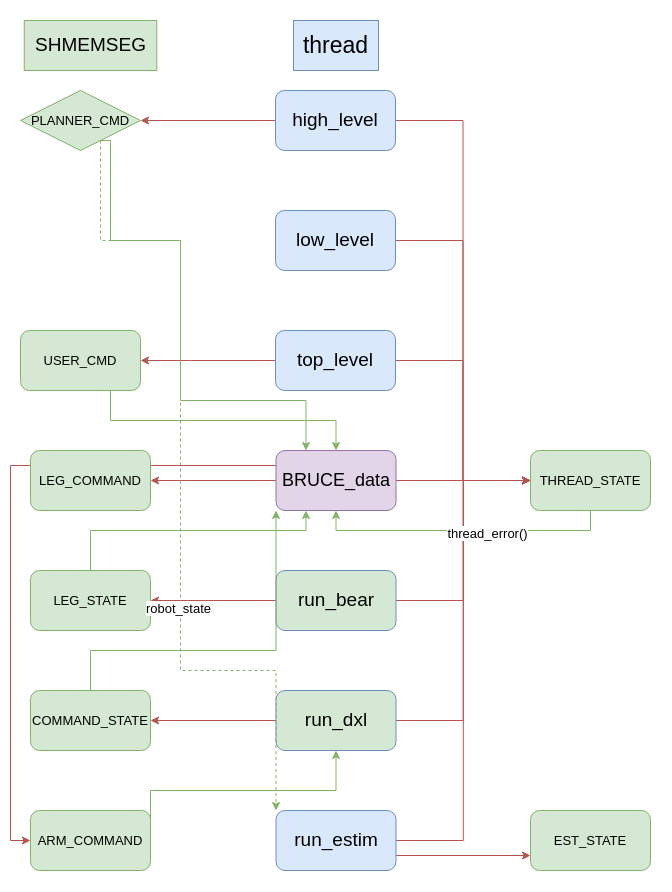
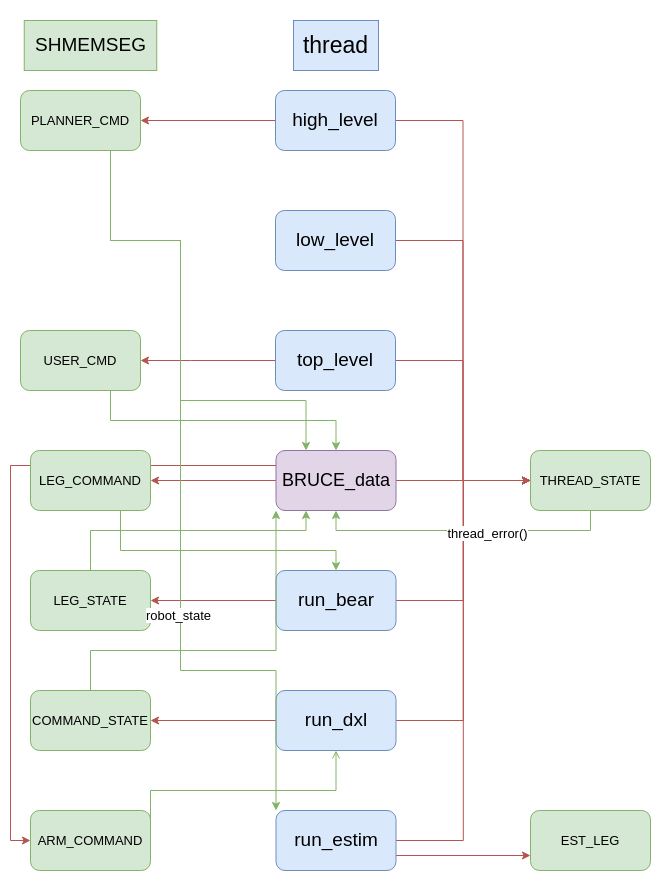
(81, 121) -> (81, 121)
none -> (209, 551)
(181, 582) -> (181, 582)
(336, 601) -> (336, 601)
(336, 721) -> (336, 721)
(336, 759) -> (336, 757)
(591, 841) -> (591, 841)
